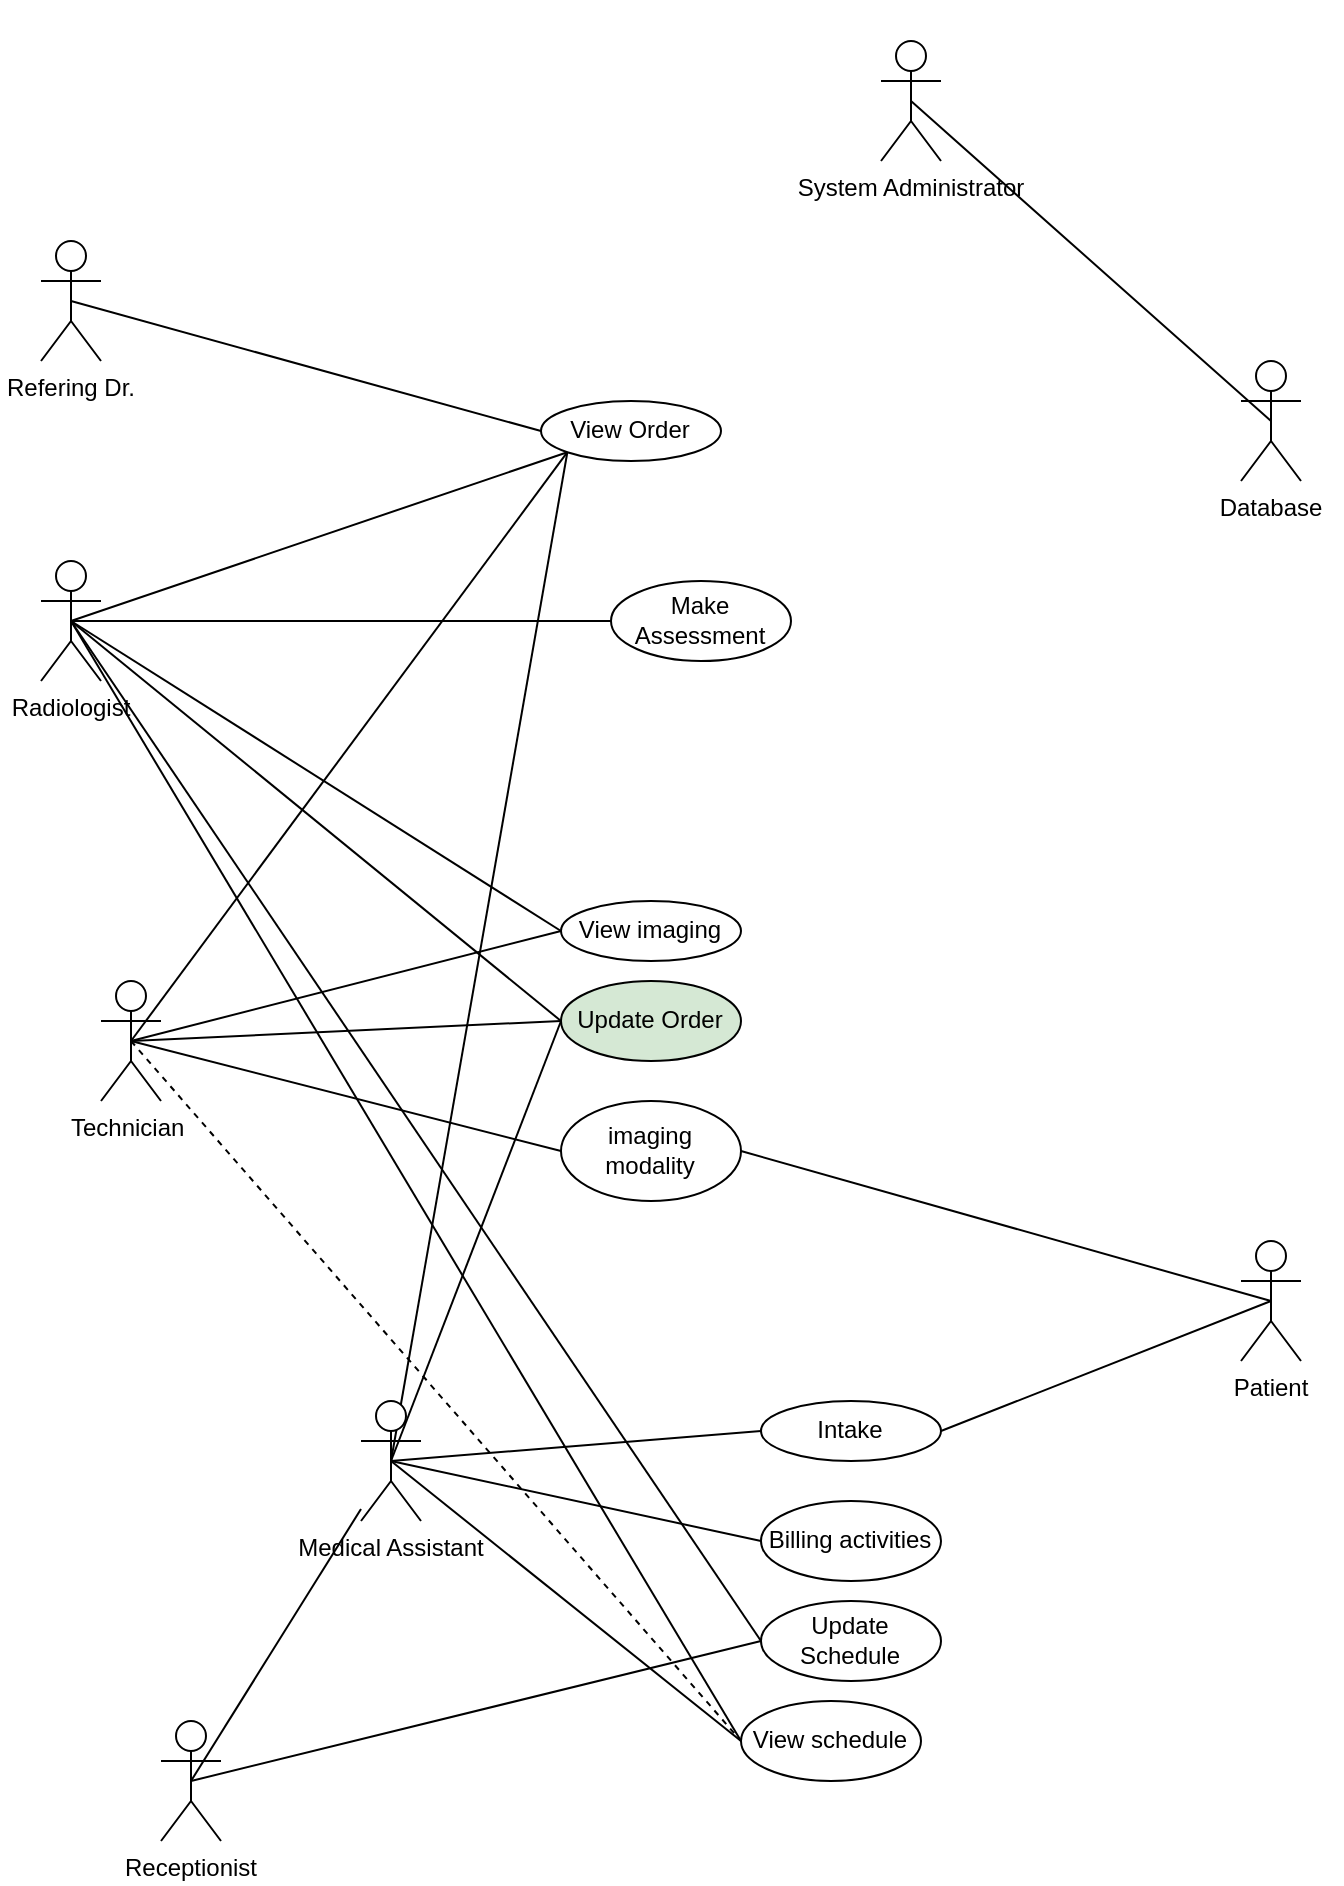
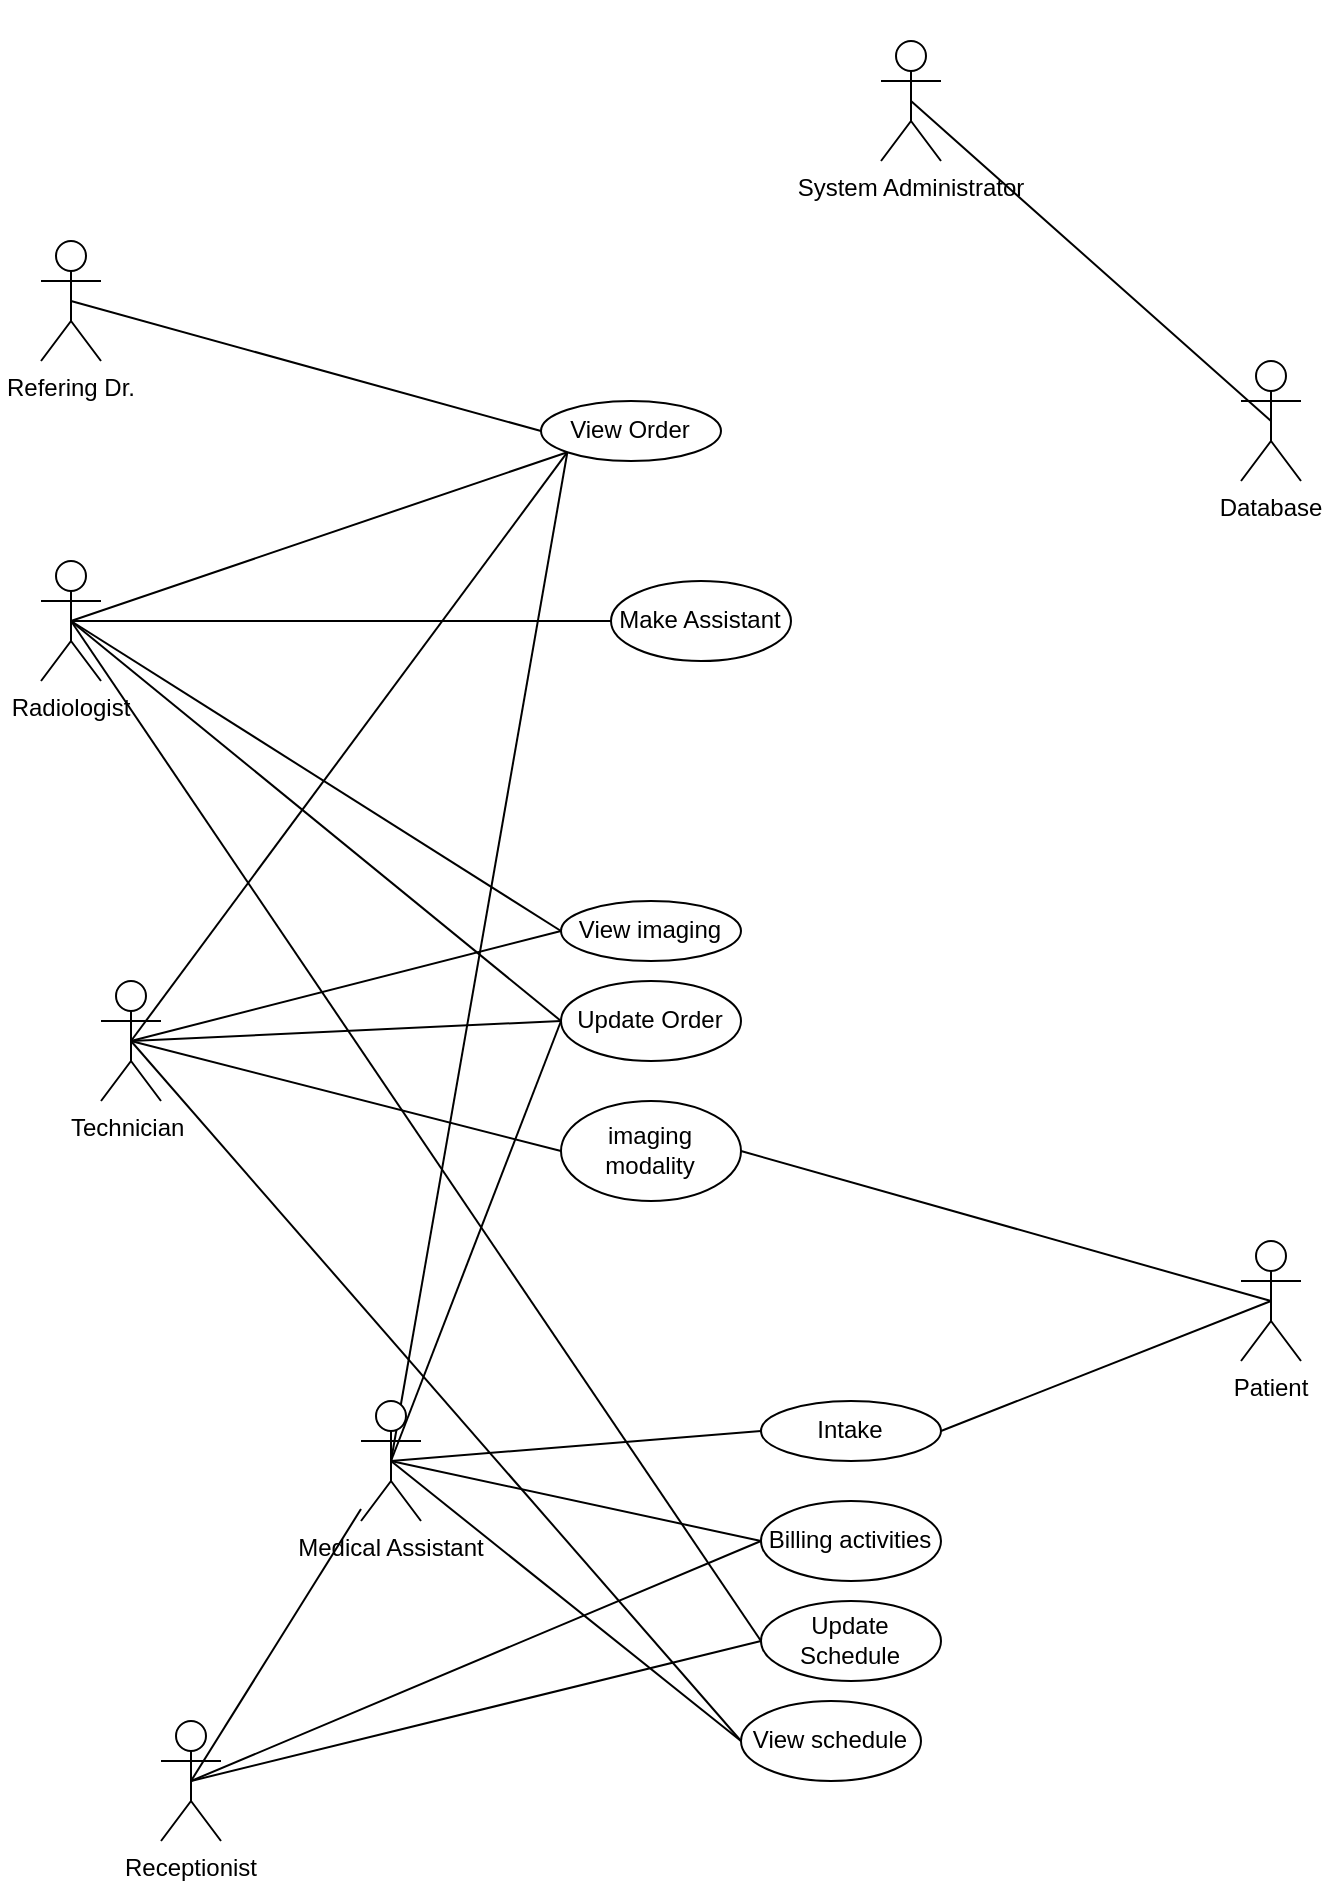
(701, 621) -> (701, 621)
(227, 882) -> none
(651, 1021) -> (651, 1021)
(270, 1200) -> (270, 1200)
none -> (432, 1680)
